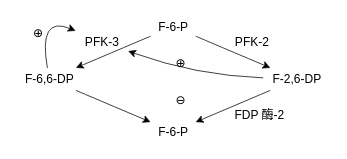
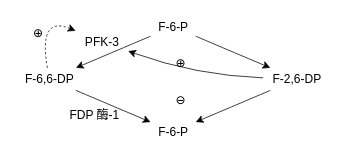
(46, 38) -> (46, 38)
(252, 42) -> none
none -> (94, 115)
(259, 115) -> none
